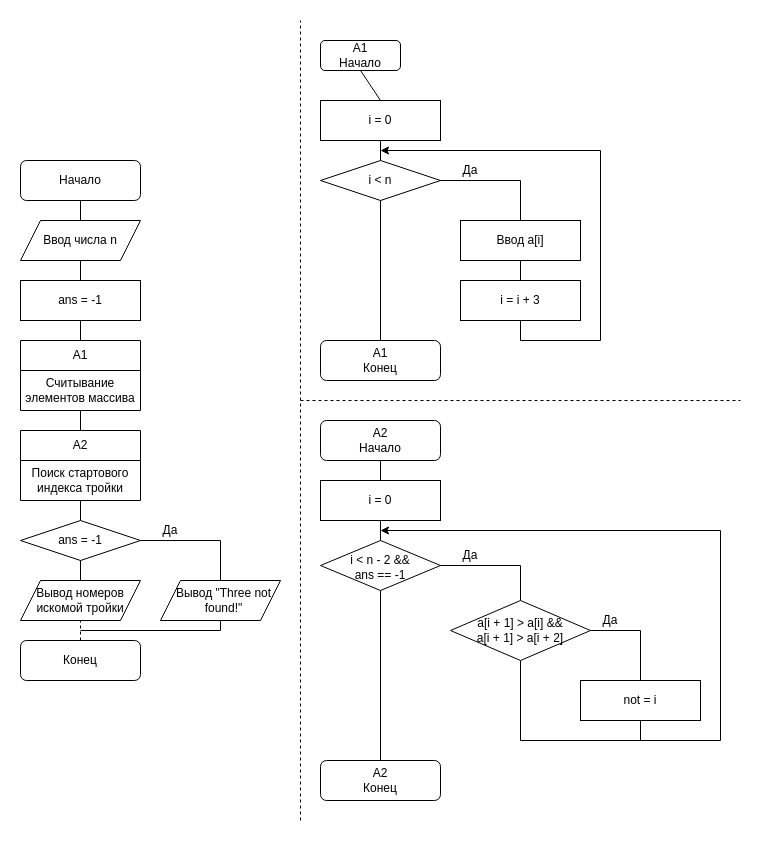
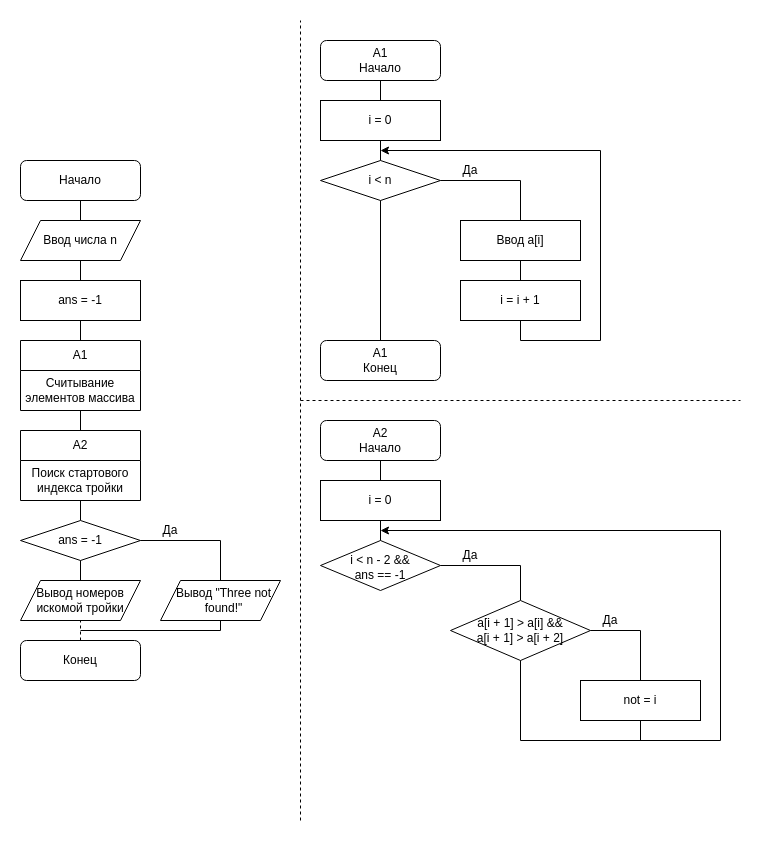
(361, 56) -> (381, 61)
(521, 301) -> (521, 301)
(381, 676) -> none
(381, 781) -> none
